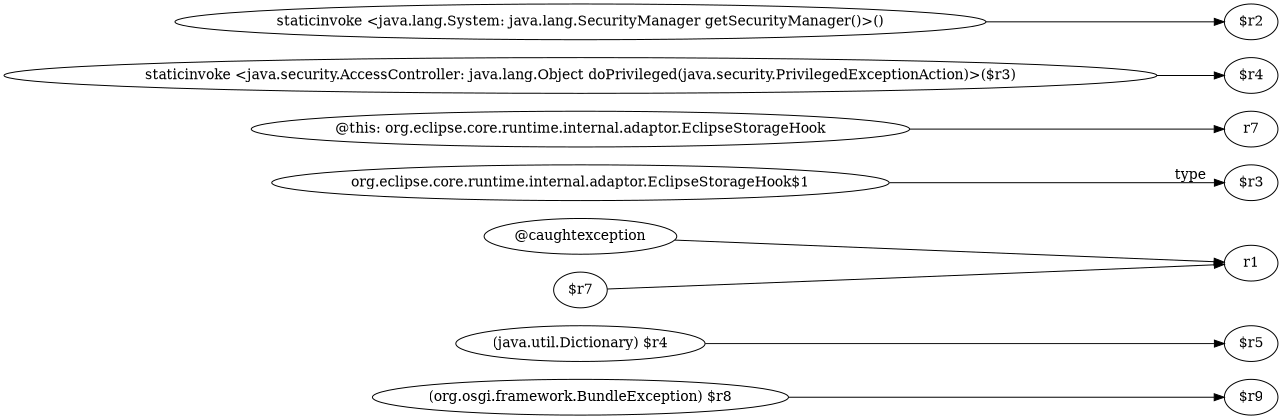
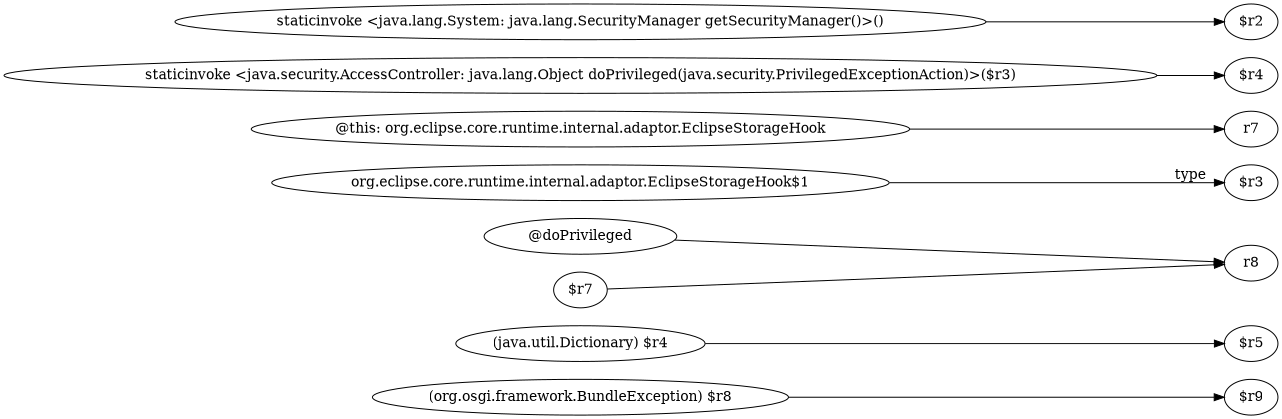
(580, 236) -> (580, 236)
(1251, 263) -> (1251, 263)
